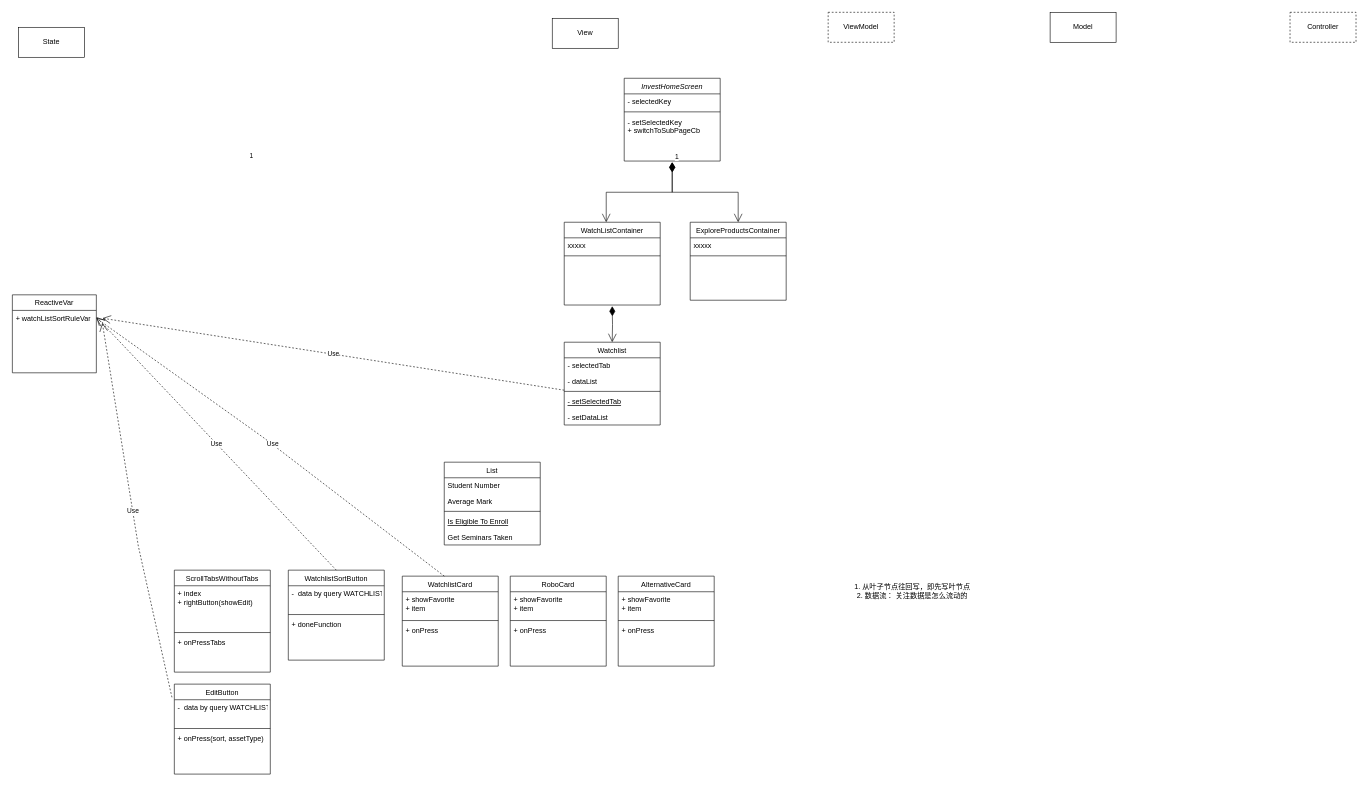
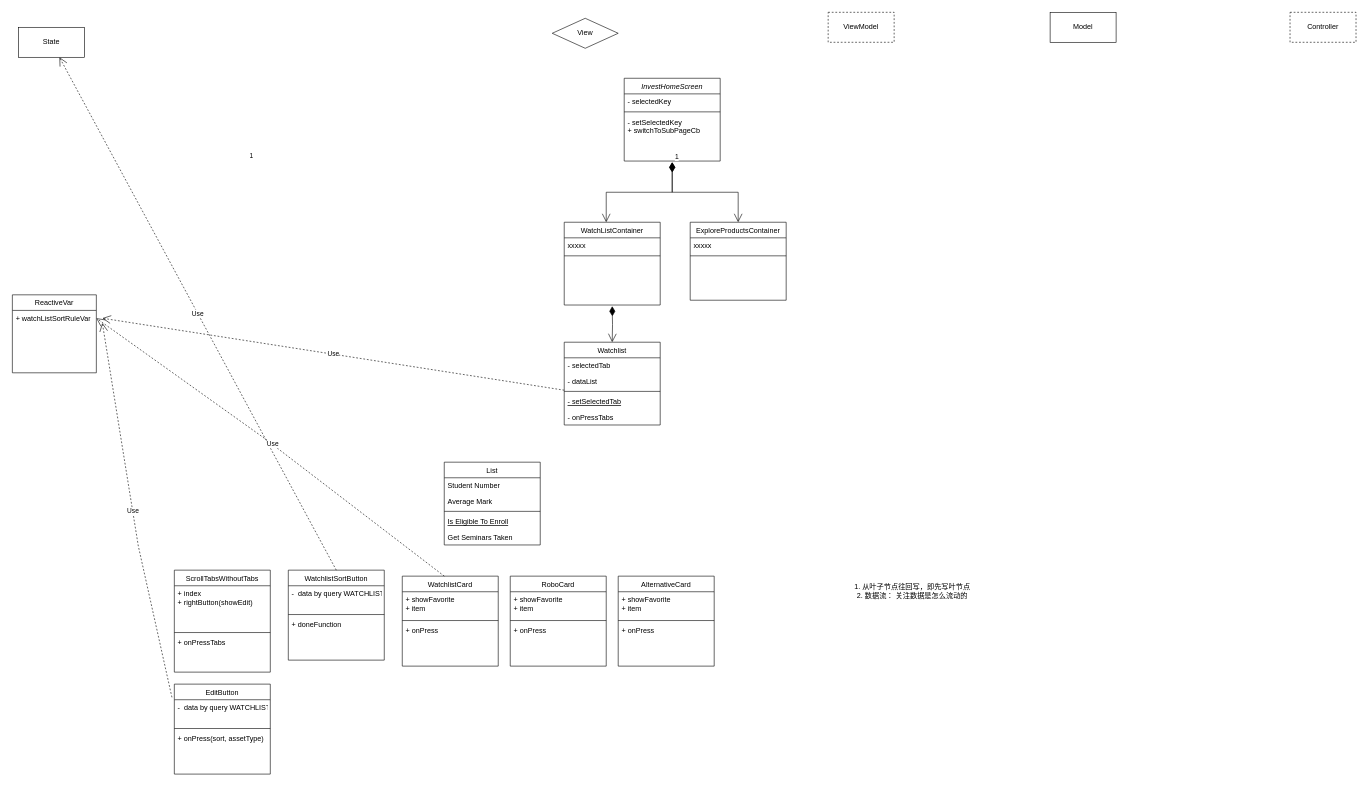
(585, 33) -> (585, 33)
(593, 418) -> (594, 418)
(265, 495) -> (162, 247)
